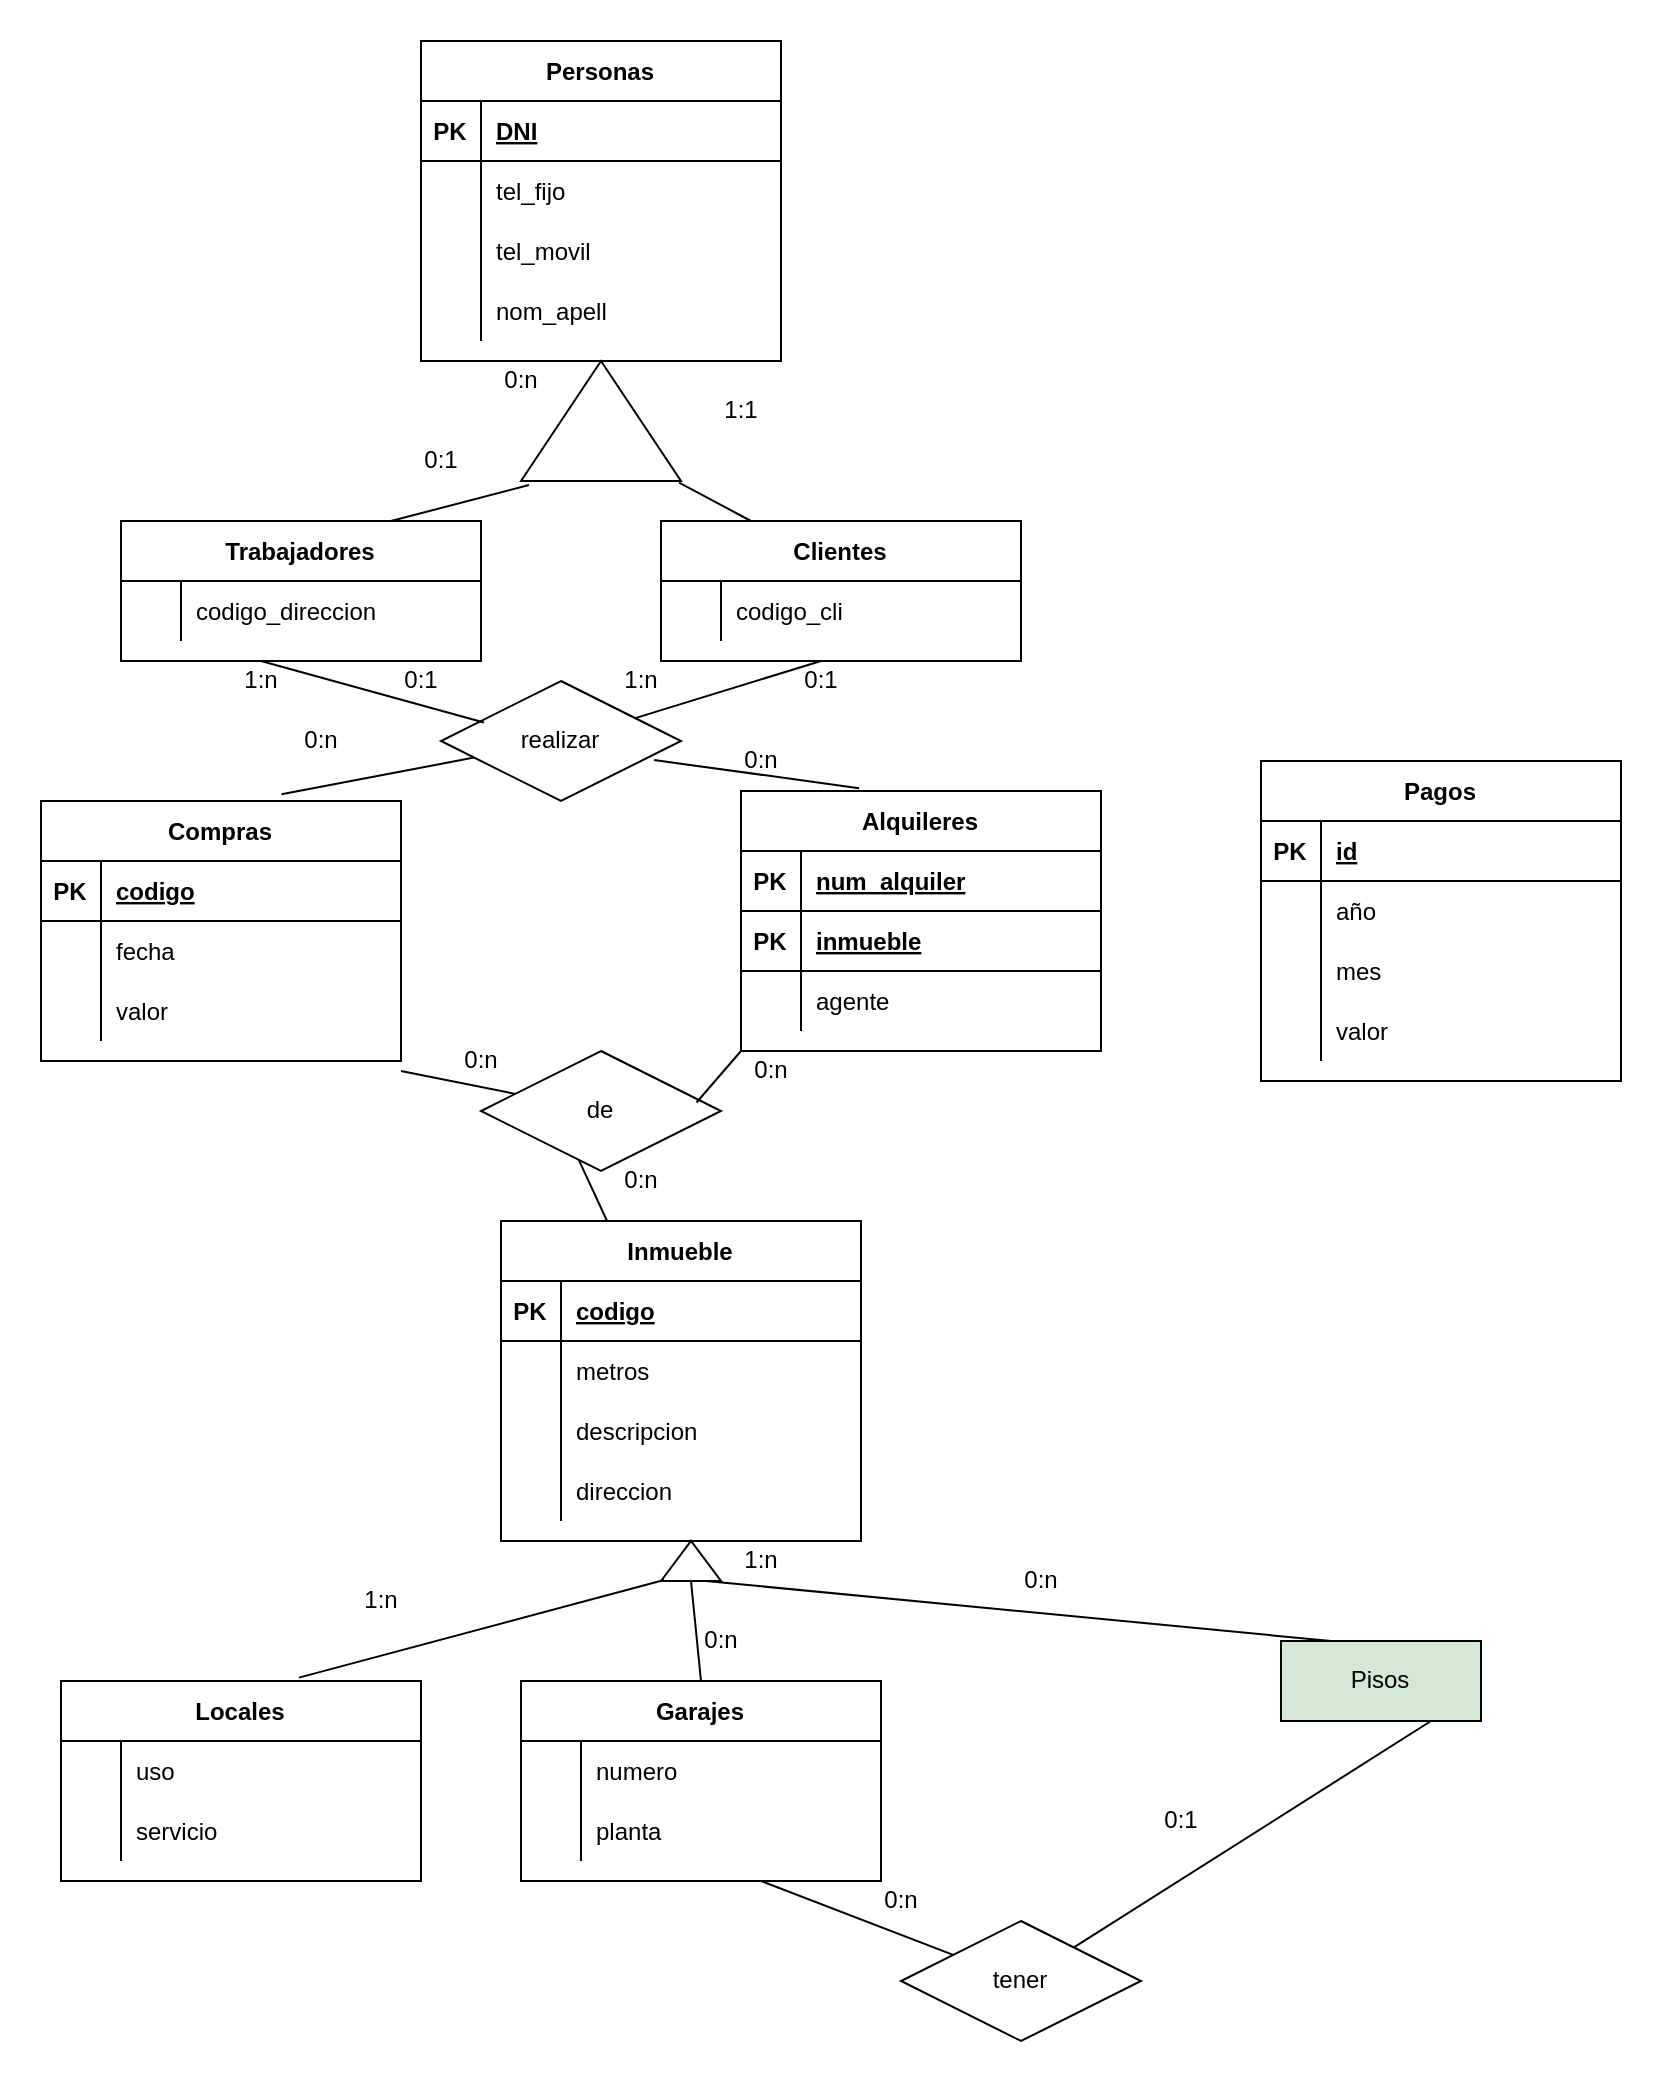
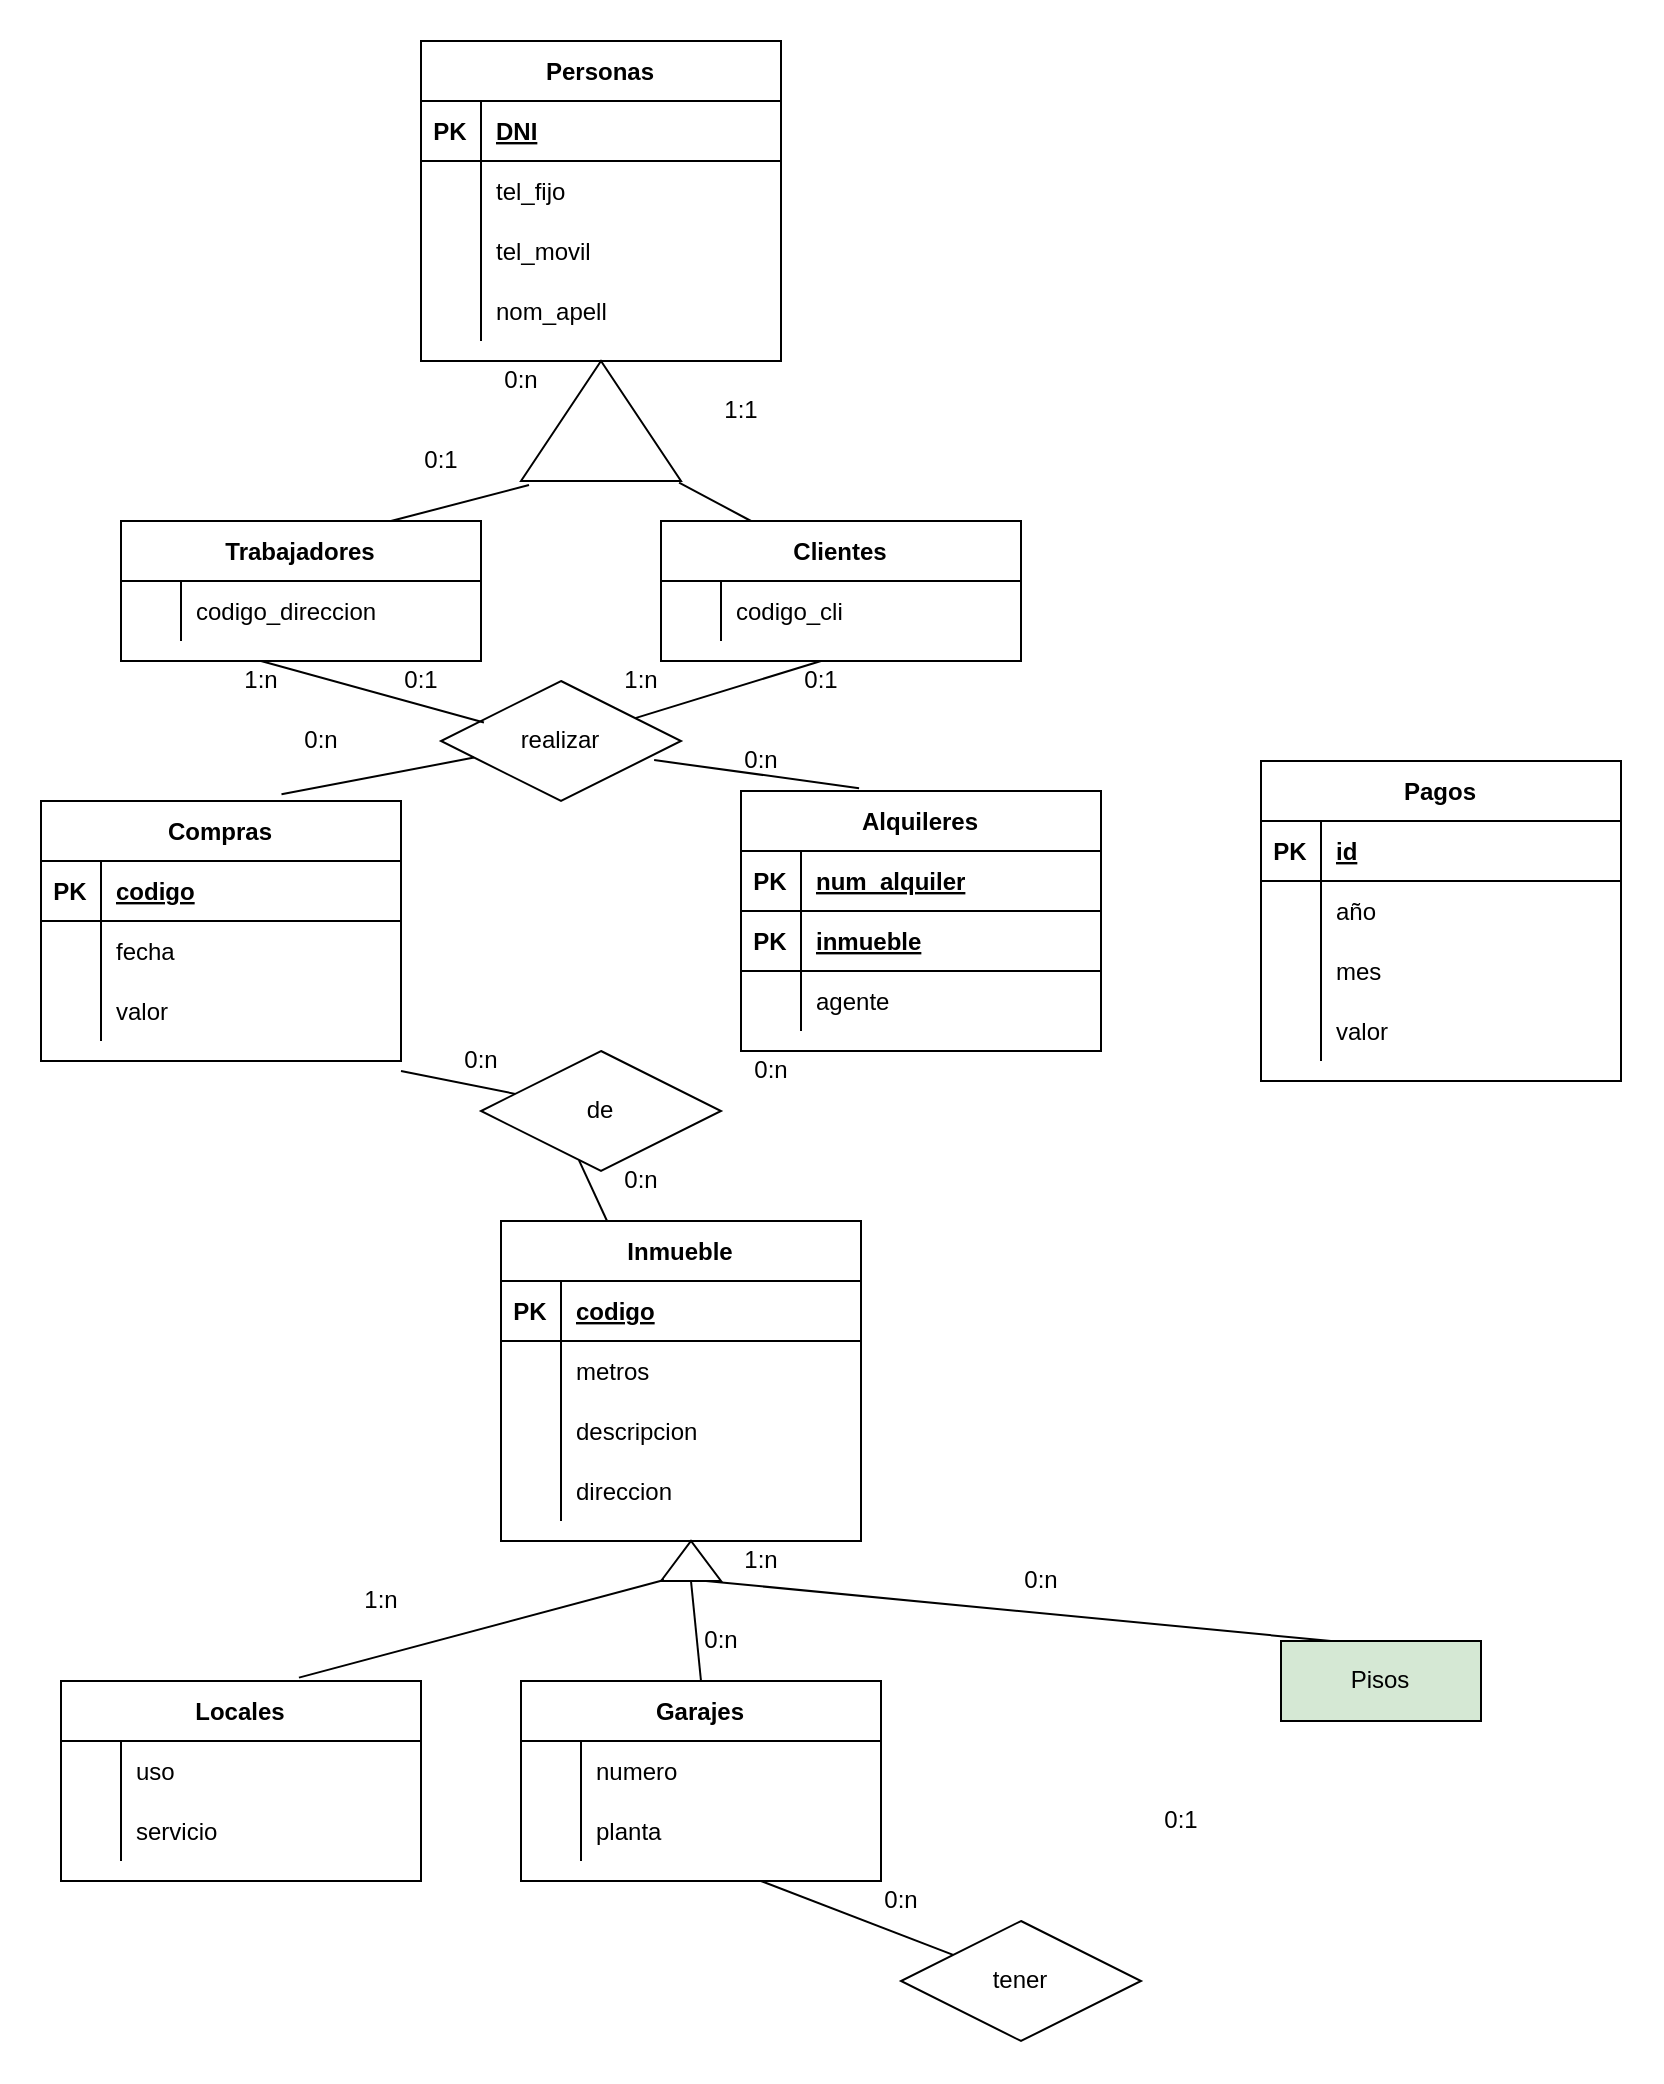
(718, 1077) -> none
(1252, 1834) -> none
